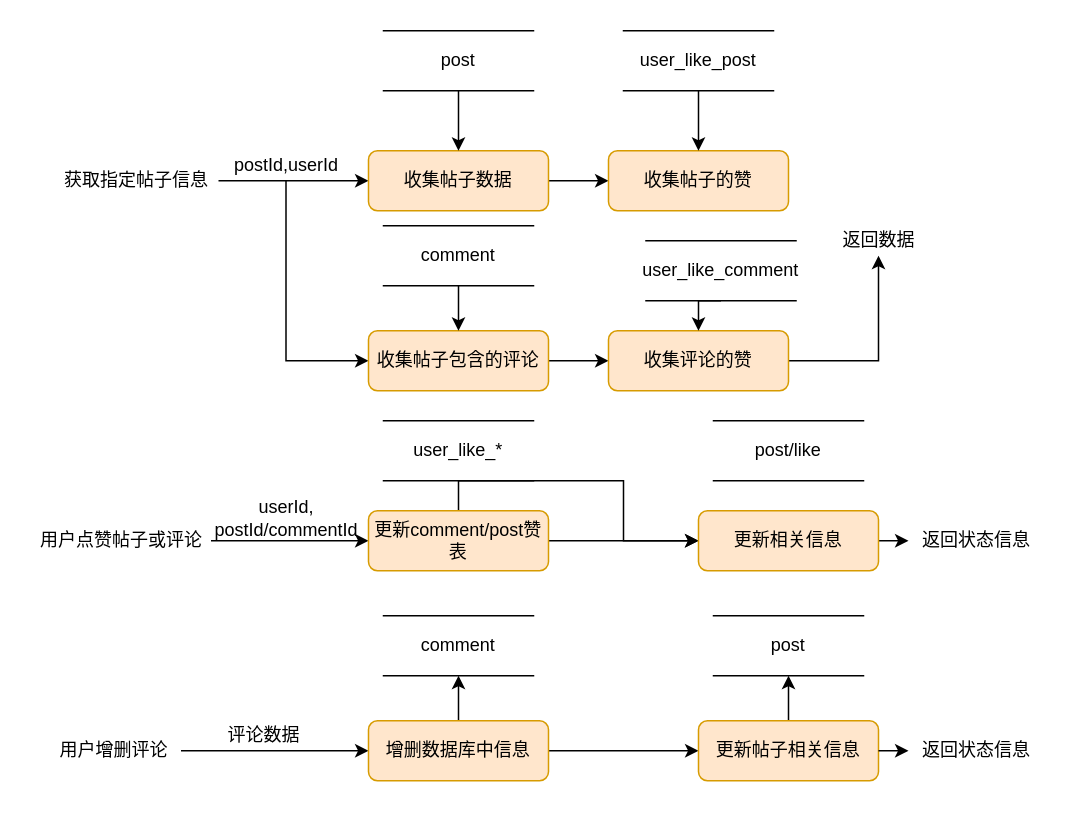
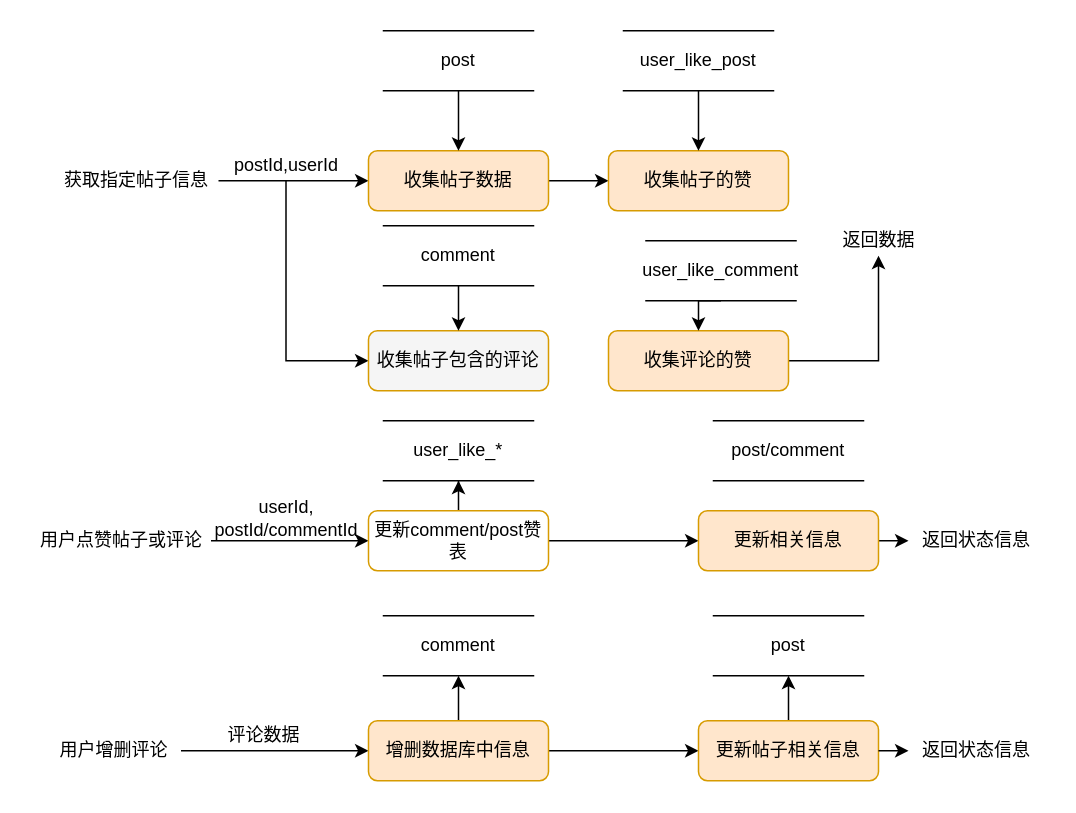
(458, 361) -> (458, 361)
(573, 361) -> none
(788, 451) -> (788, 451)
(607, 481) -> (458, 482)
(458, 541) -> (458, 541)
